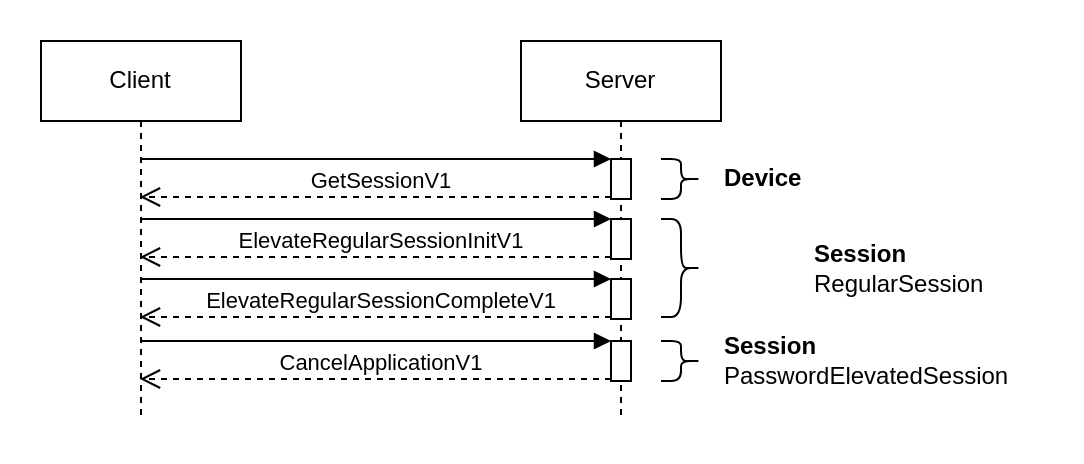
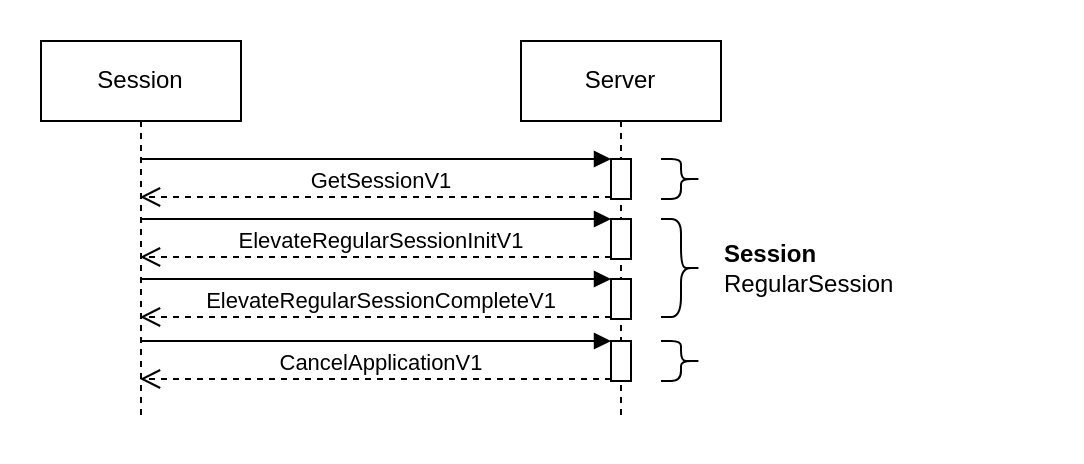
(141, 81) -> (141, 81)
(771, 179) -> none
(911, 268) -> (821, 268)
(881, 361) -> none
